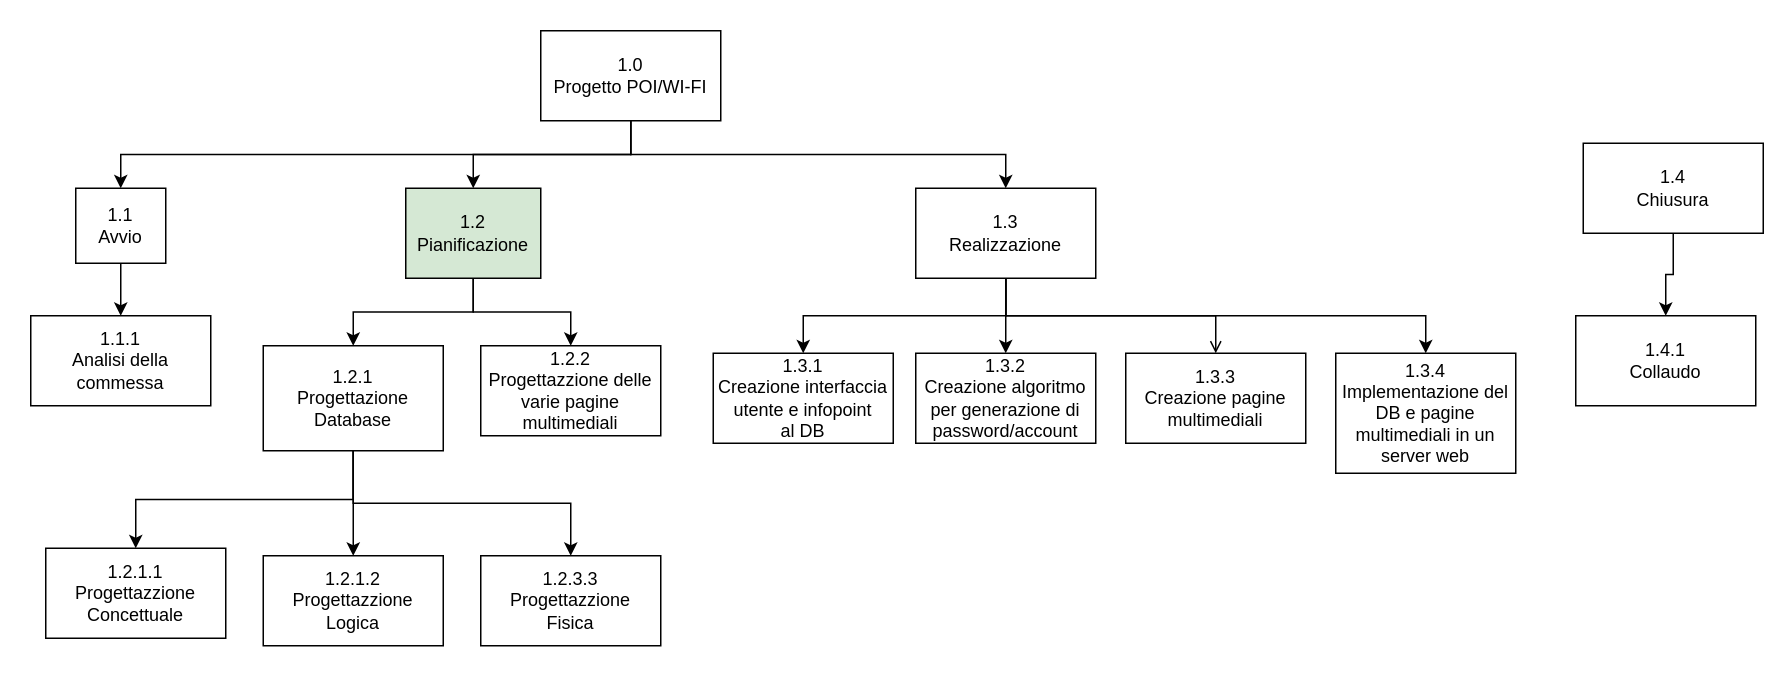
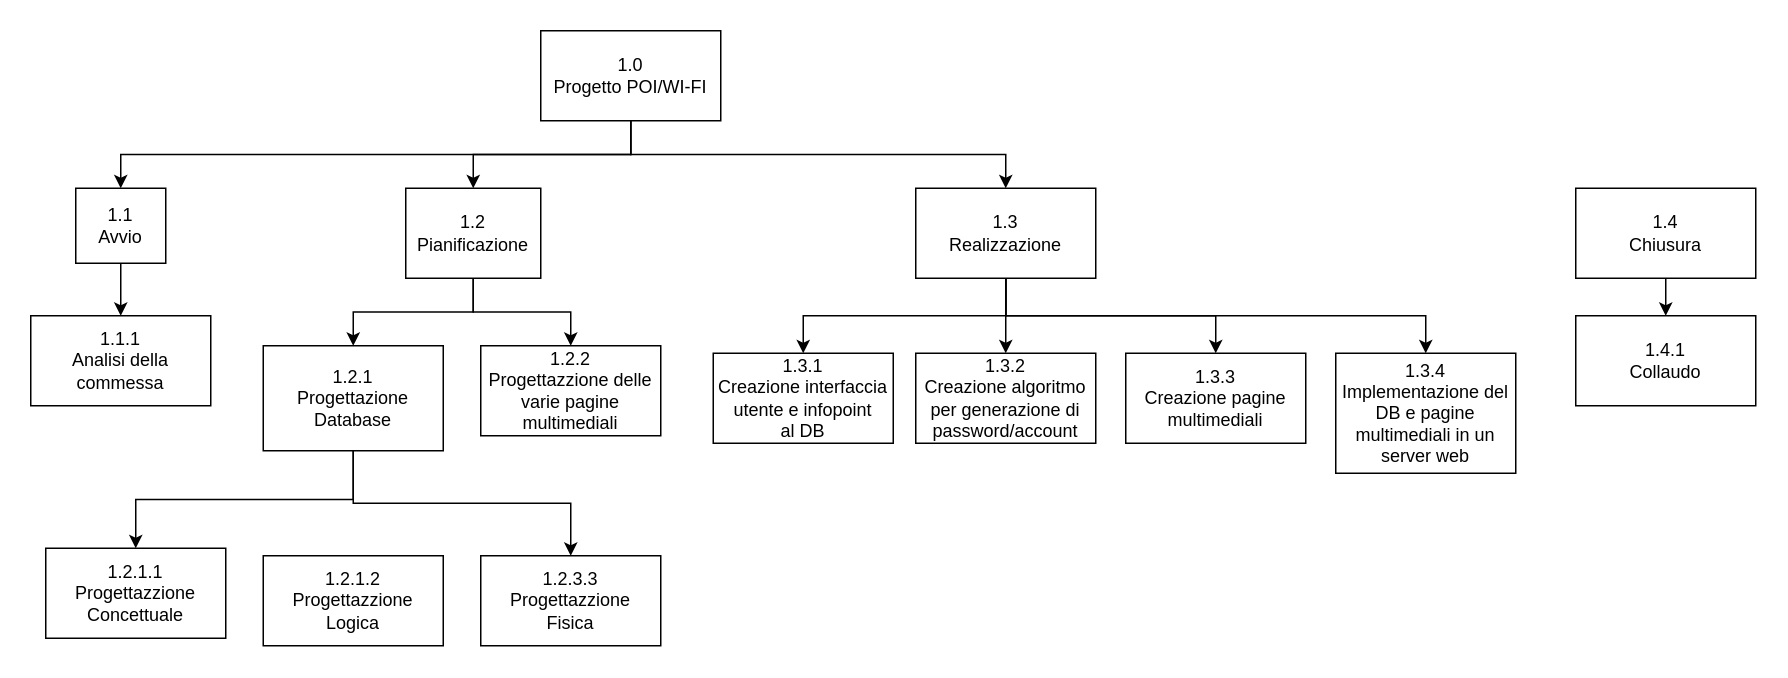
(1673, 188) -> (1666, 233)
(473, 233) -> (473, 233)
(1216, 344) -> (1216, 342)
(353, 526) -> none
